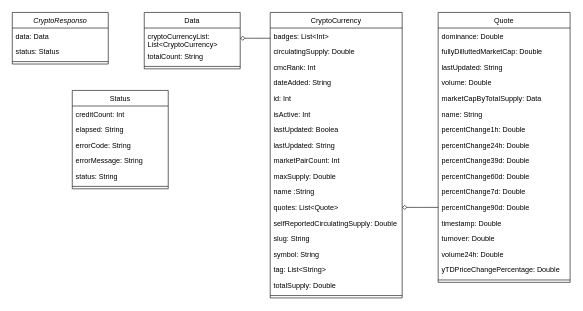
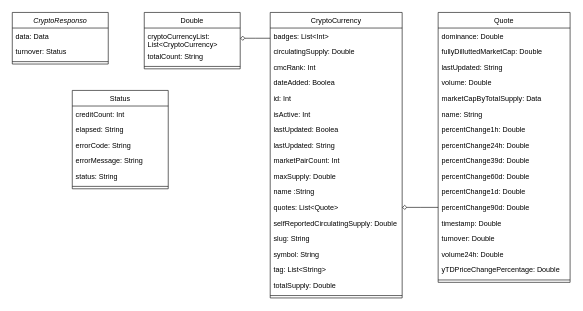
(192, 20) -> (192, 20)
(42, 52) -> (46, 52)
(305, 83) -> (305, 83)
(485, 192) -> (485, 192)
